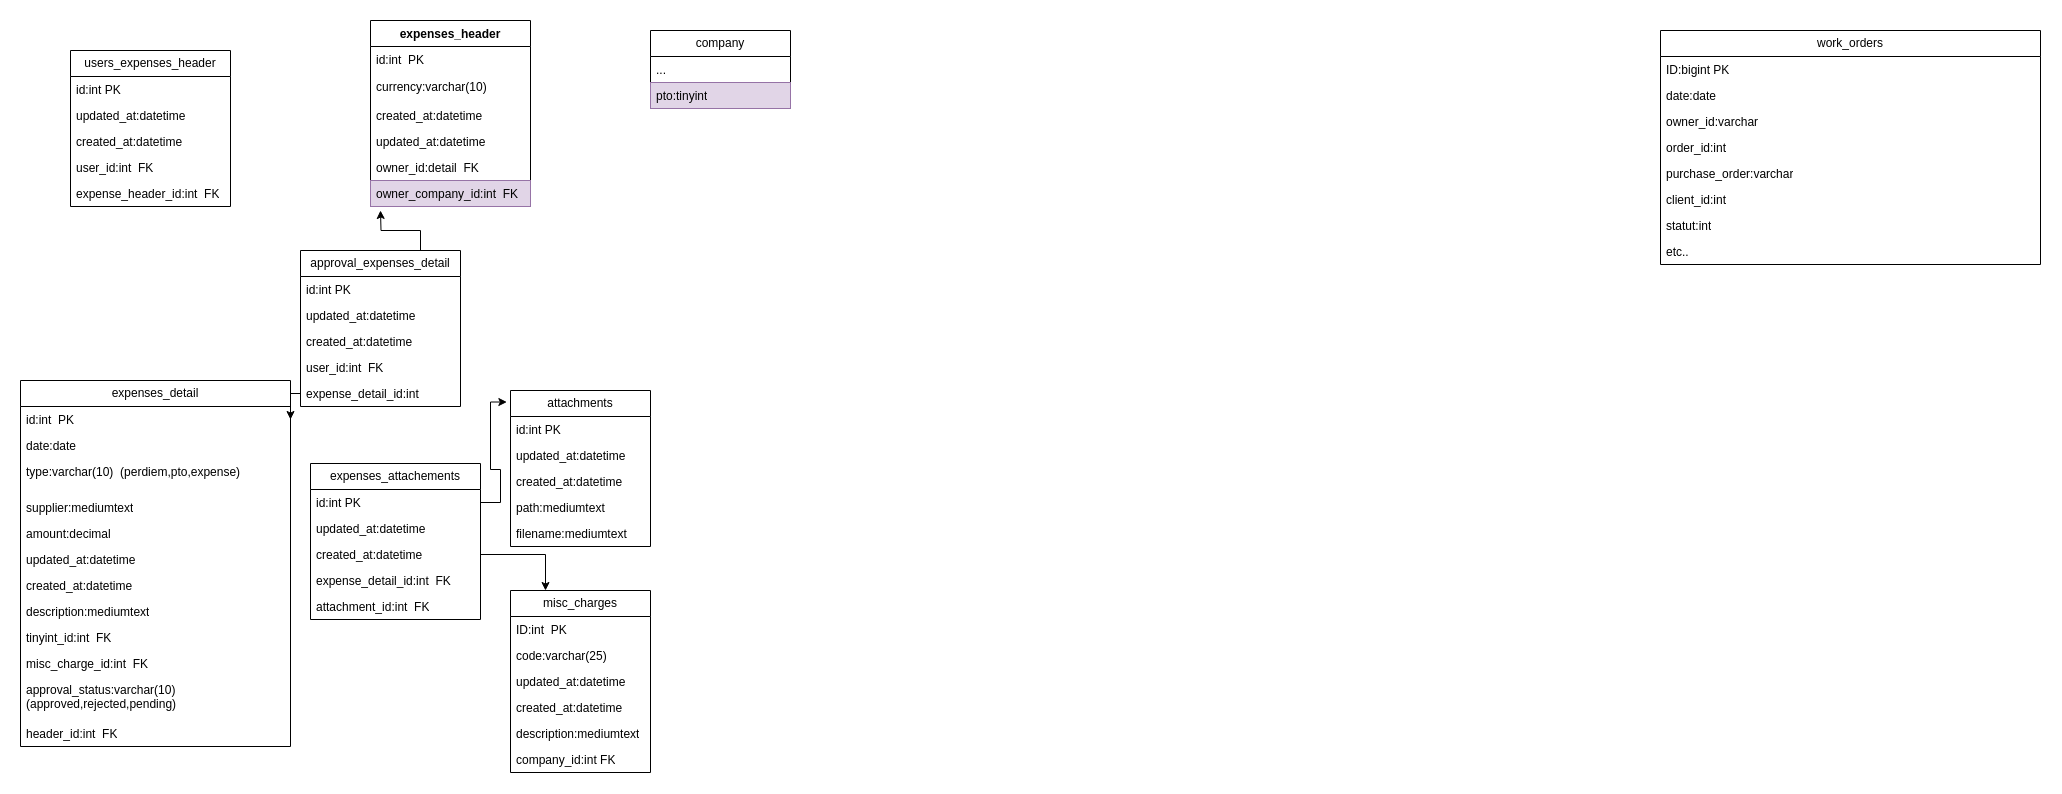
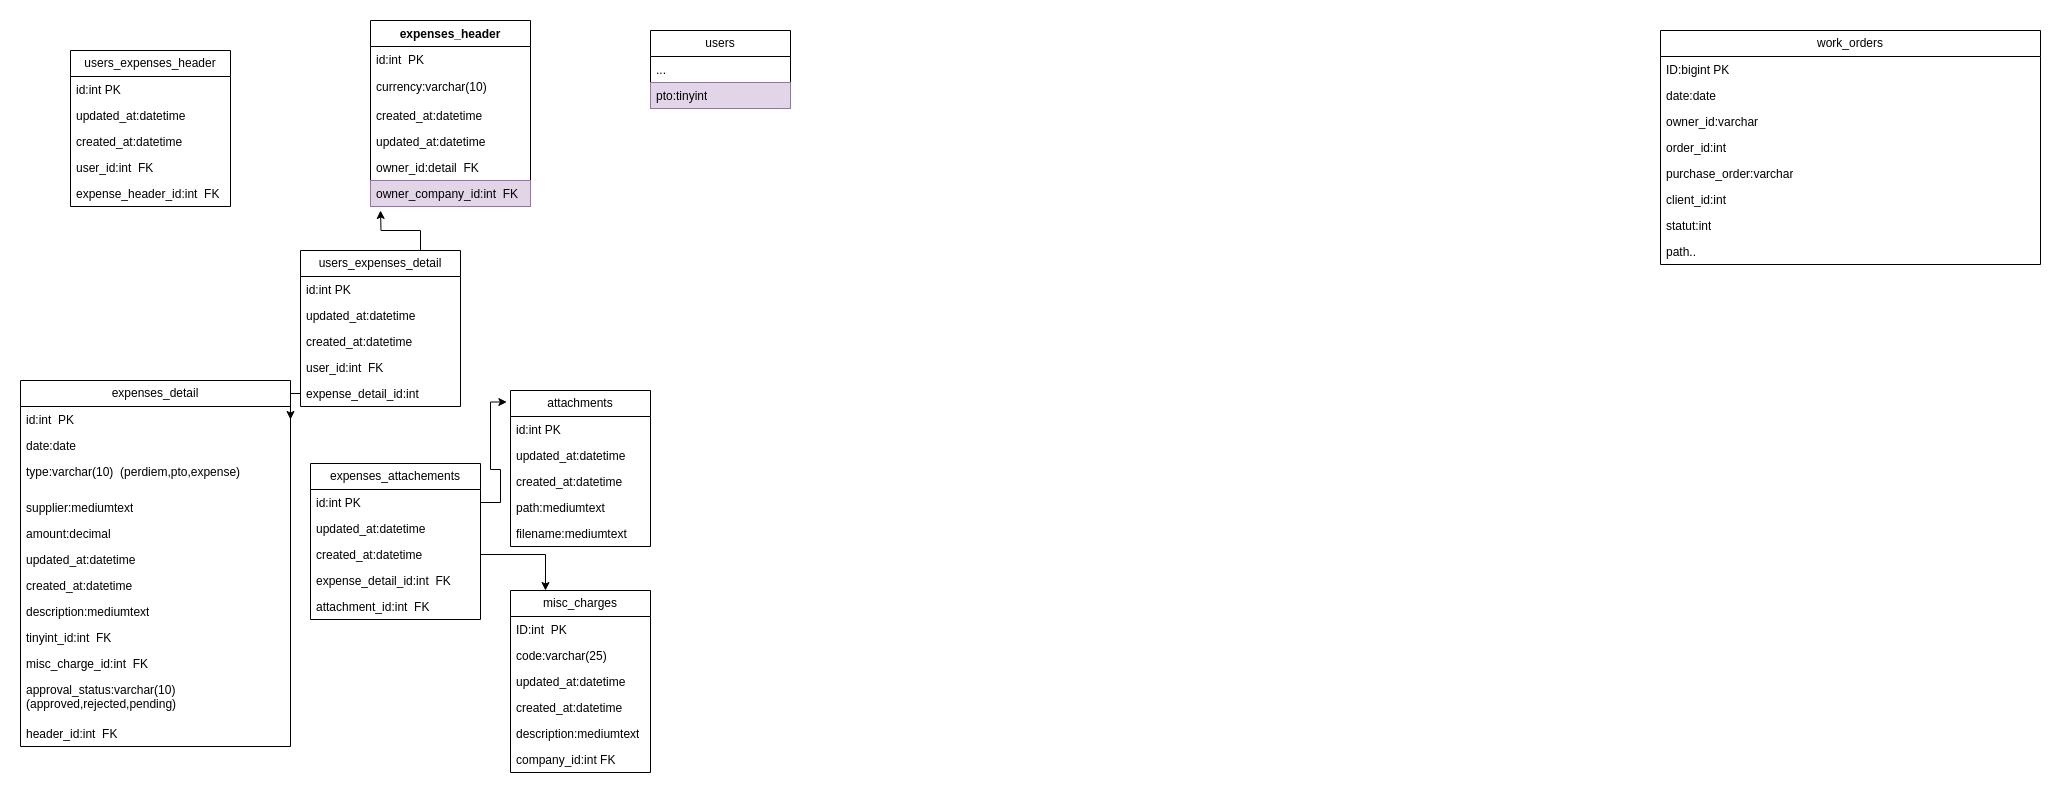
(721, 44) -> (721, 44)
(1680, 253) -> (1684, 253)
(381, 264) -> (381, 264)
